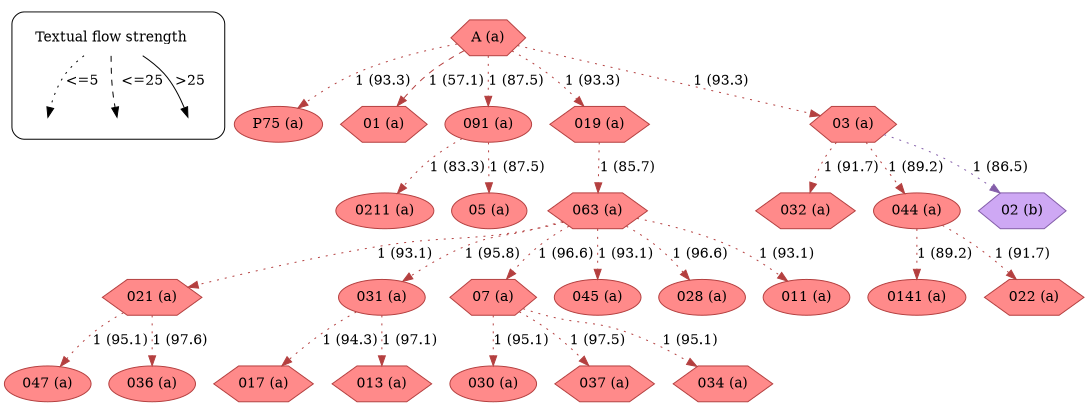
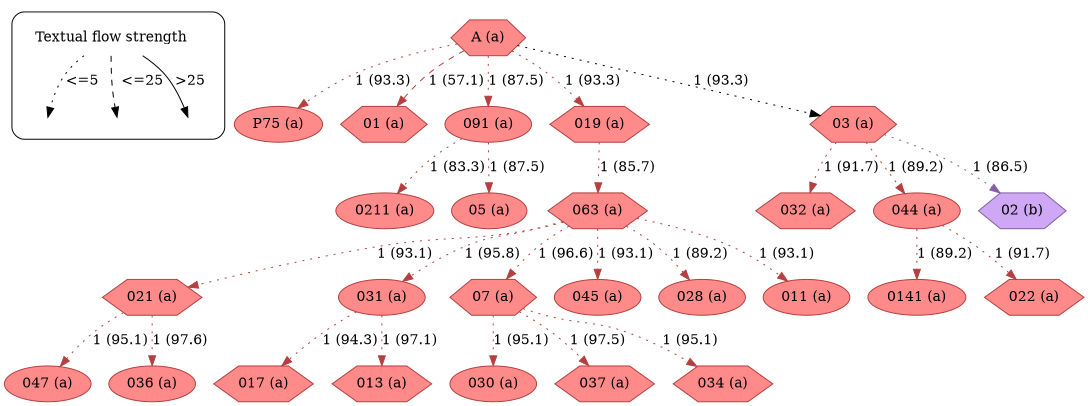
(664, 79) -> (664, 79)
(700, 254) -> (700, 254)
